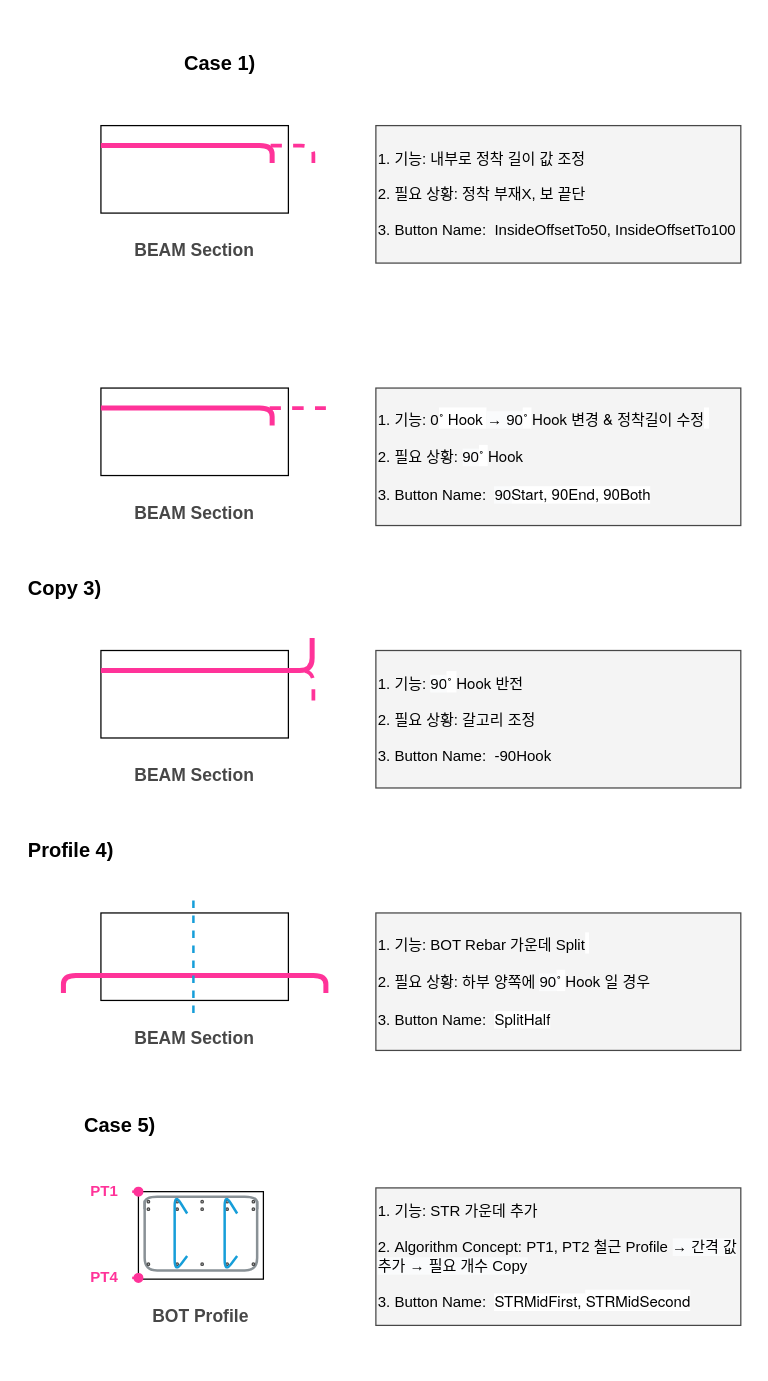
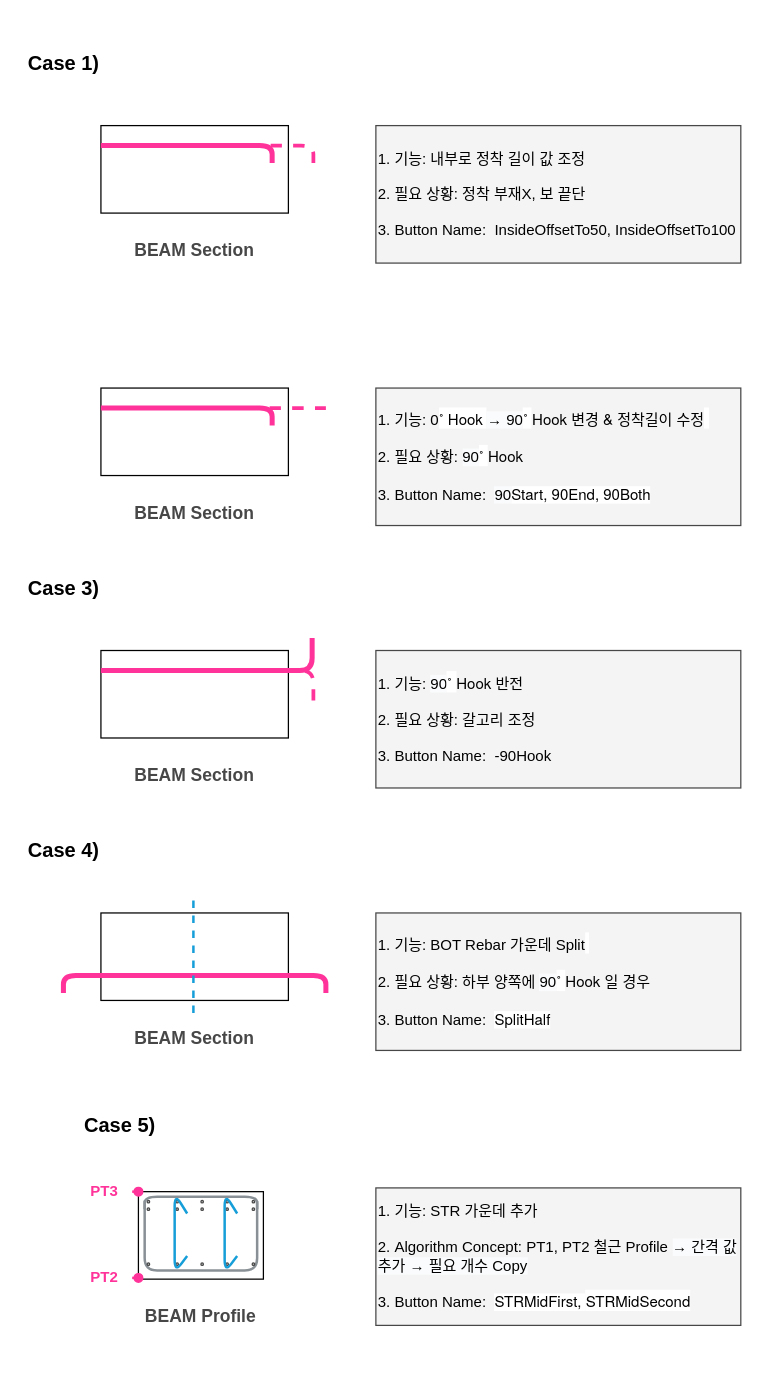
(376, 63) -> (219, 63)
(65, 588) -> (65, 588)
(76, 851) -> (65, 851)
(103, 1192) -> (103, 1192)
(103, 1278) -> (103, 1278)
(201, 1317) -> (201, 1317)
